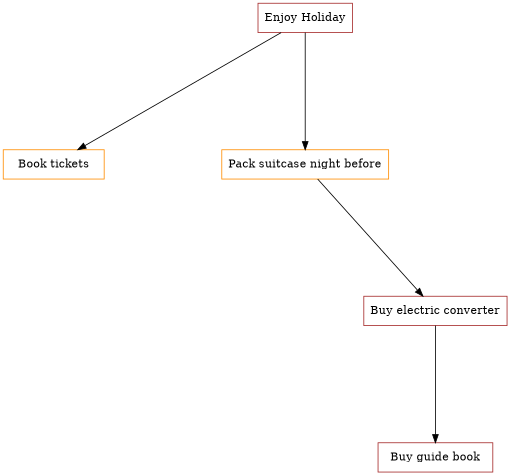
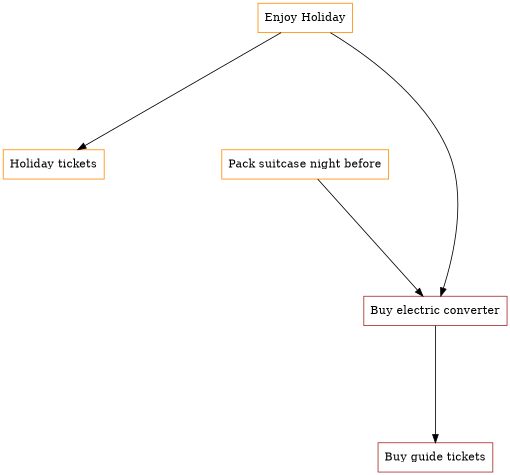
(305, 18) -> (305, 18)
(305, 87) -> (441, 138)
(54, 164) -> (54, 164)
(435, 457) -> (435, 457)
